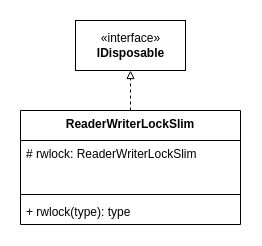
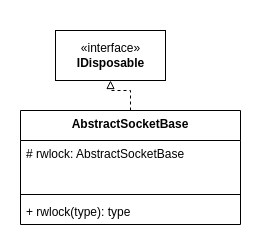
(131, 46) -> (111, 56)
(130, 124) -> (130, 124)
(116, 154) -> (114, 154)
